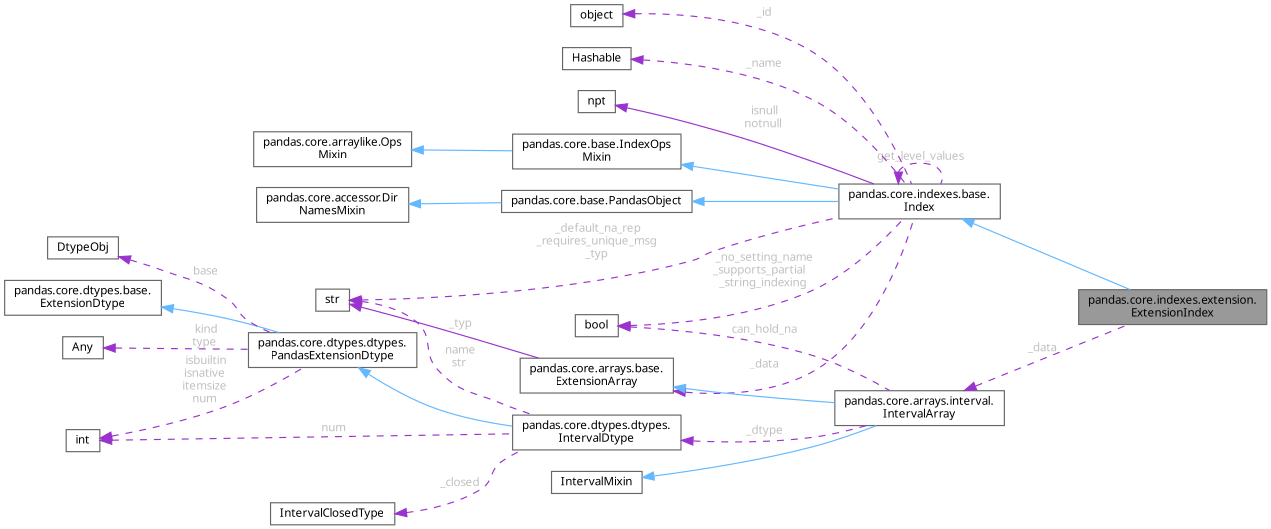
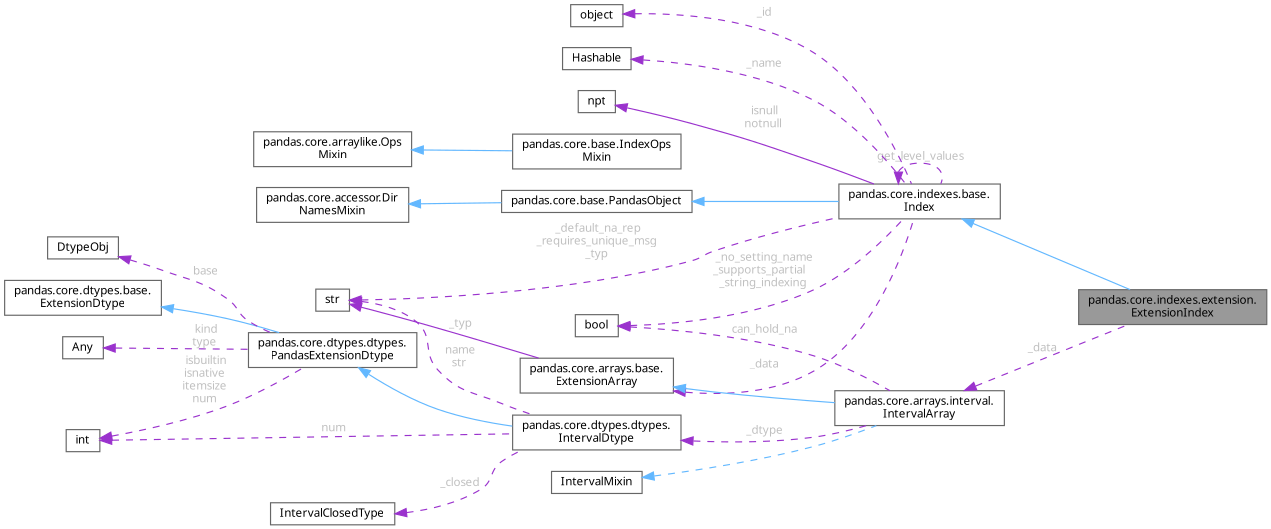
(766, 178) -> none
(767, 457) -> (767, 457)
